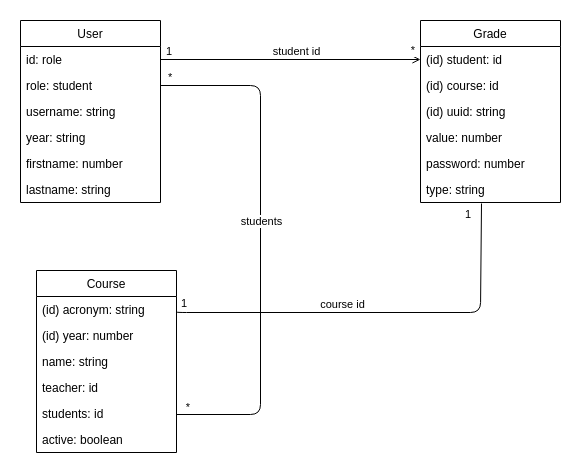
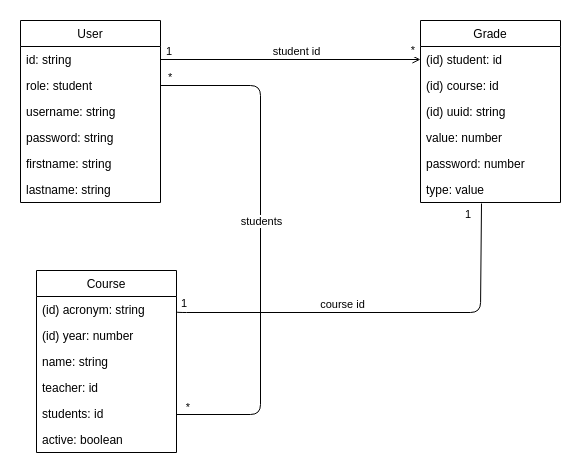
(47, 60) -> (53, 60)
(62, 138) -> (75, 138)
(78, 164) -> (77, 164)
(462, 190) -> (458, 190)
